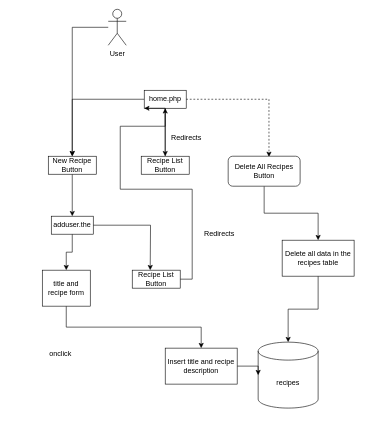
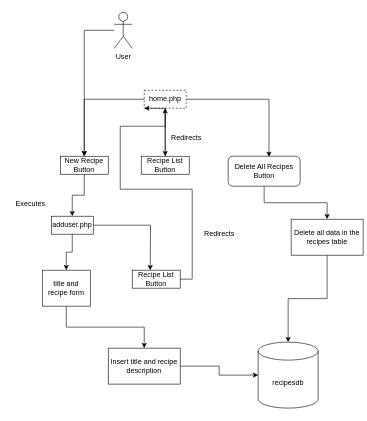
(117, 27) -> (123, 30)
(165, 99) -> (165, 99)
(253, 99) -> (253, 99)
(72, 165) -> (84, 165)
none -> (30, 204)
(72, 225) -> (72, 225)
(318, 258) -> (327, 237)
(60, 354) -> none
(201, 366) -> (144, 366)
(288, 383) -> (288, 383)
